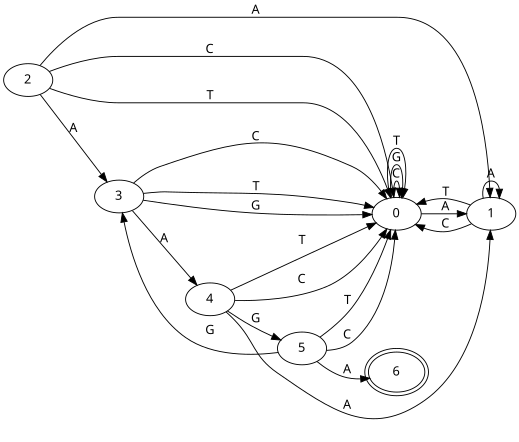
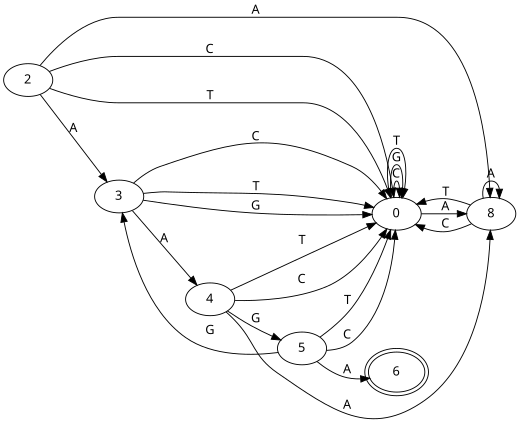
(491, 214) -> (491, 214)
